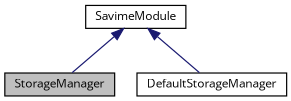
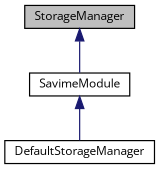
(93, 55) -> (80, 57)
